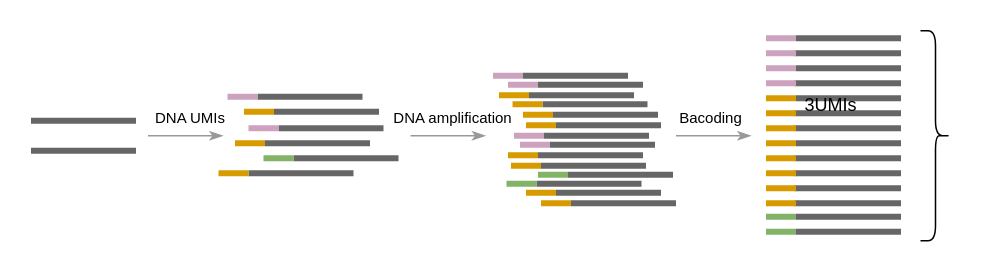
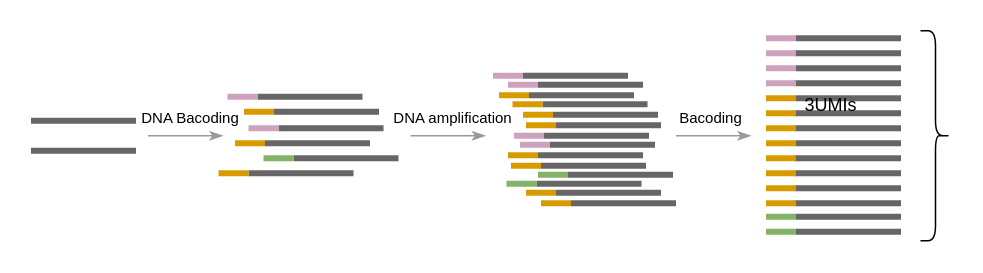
(191, 118) -> (191, 118)
